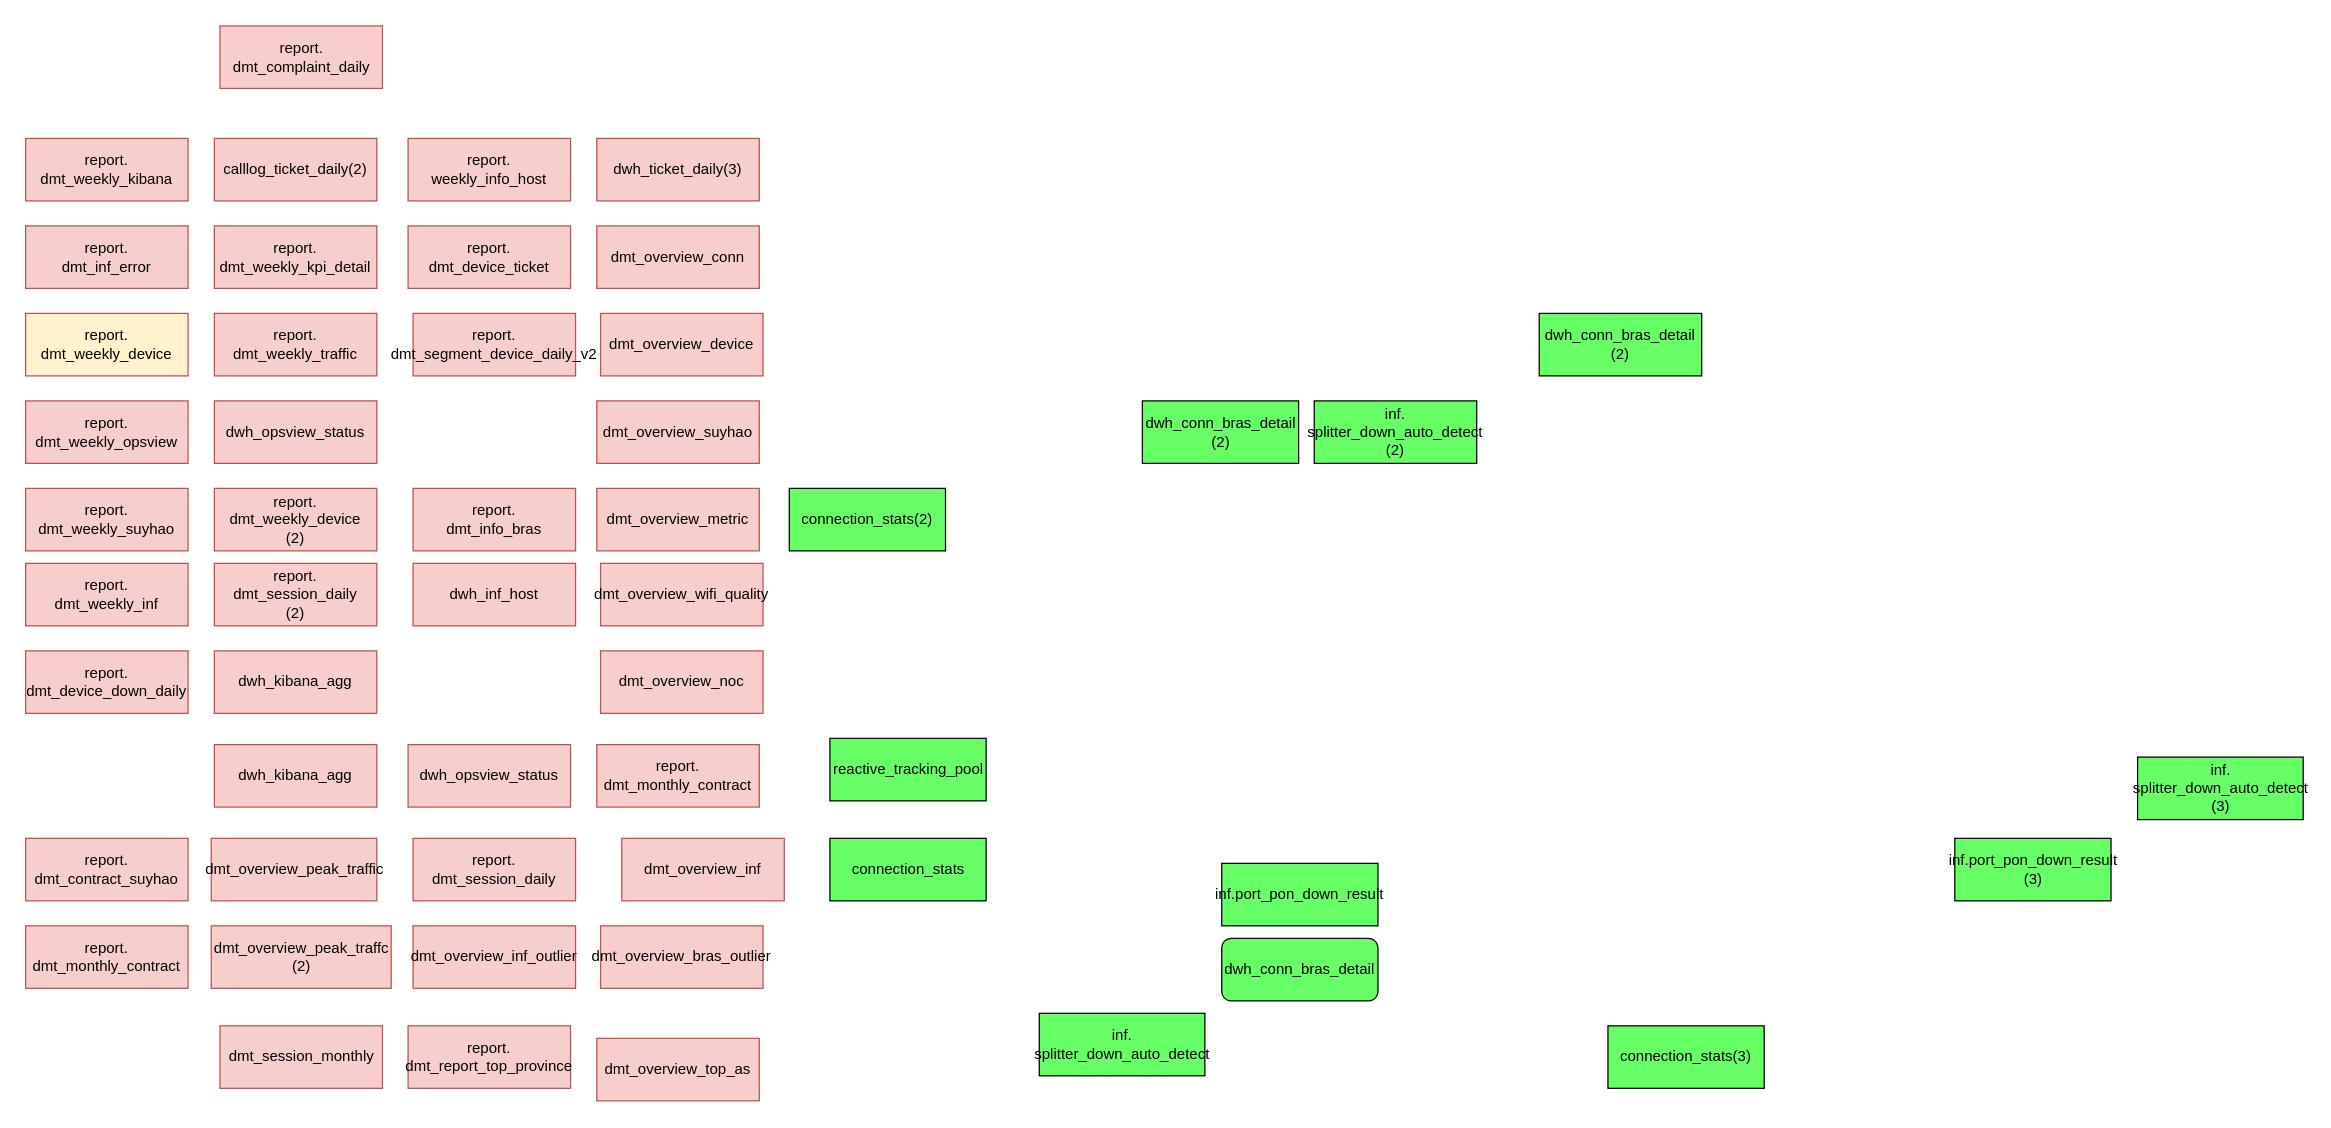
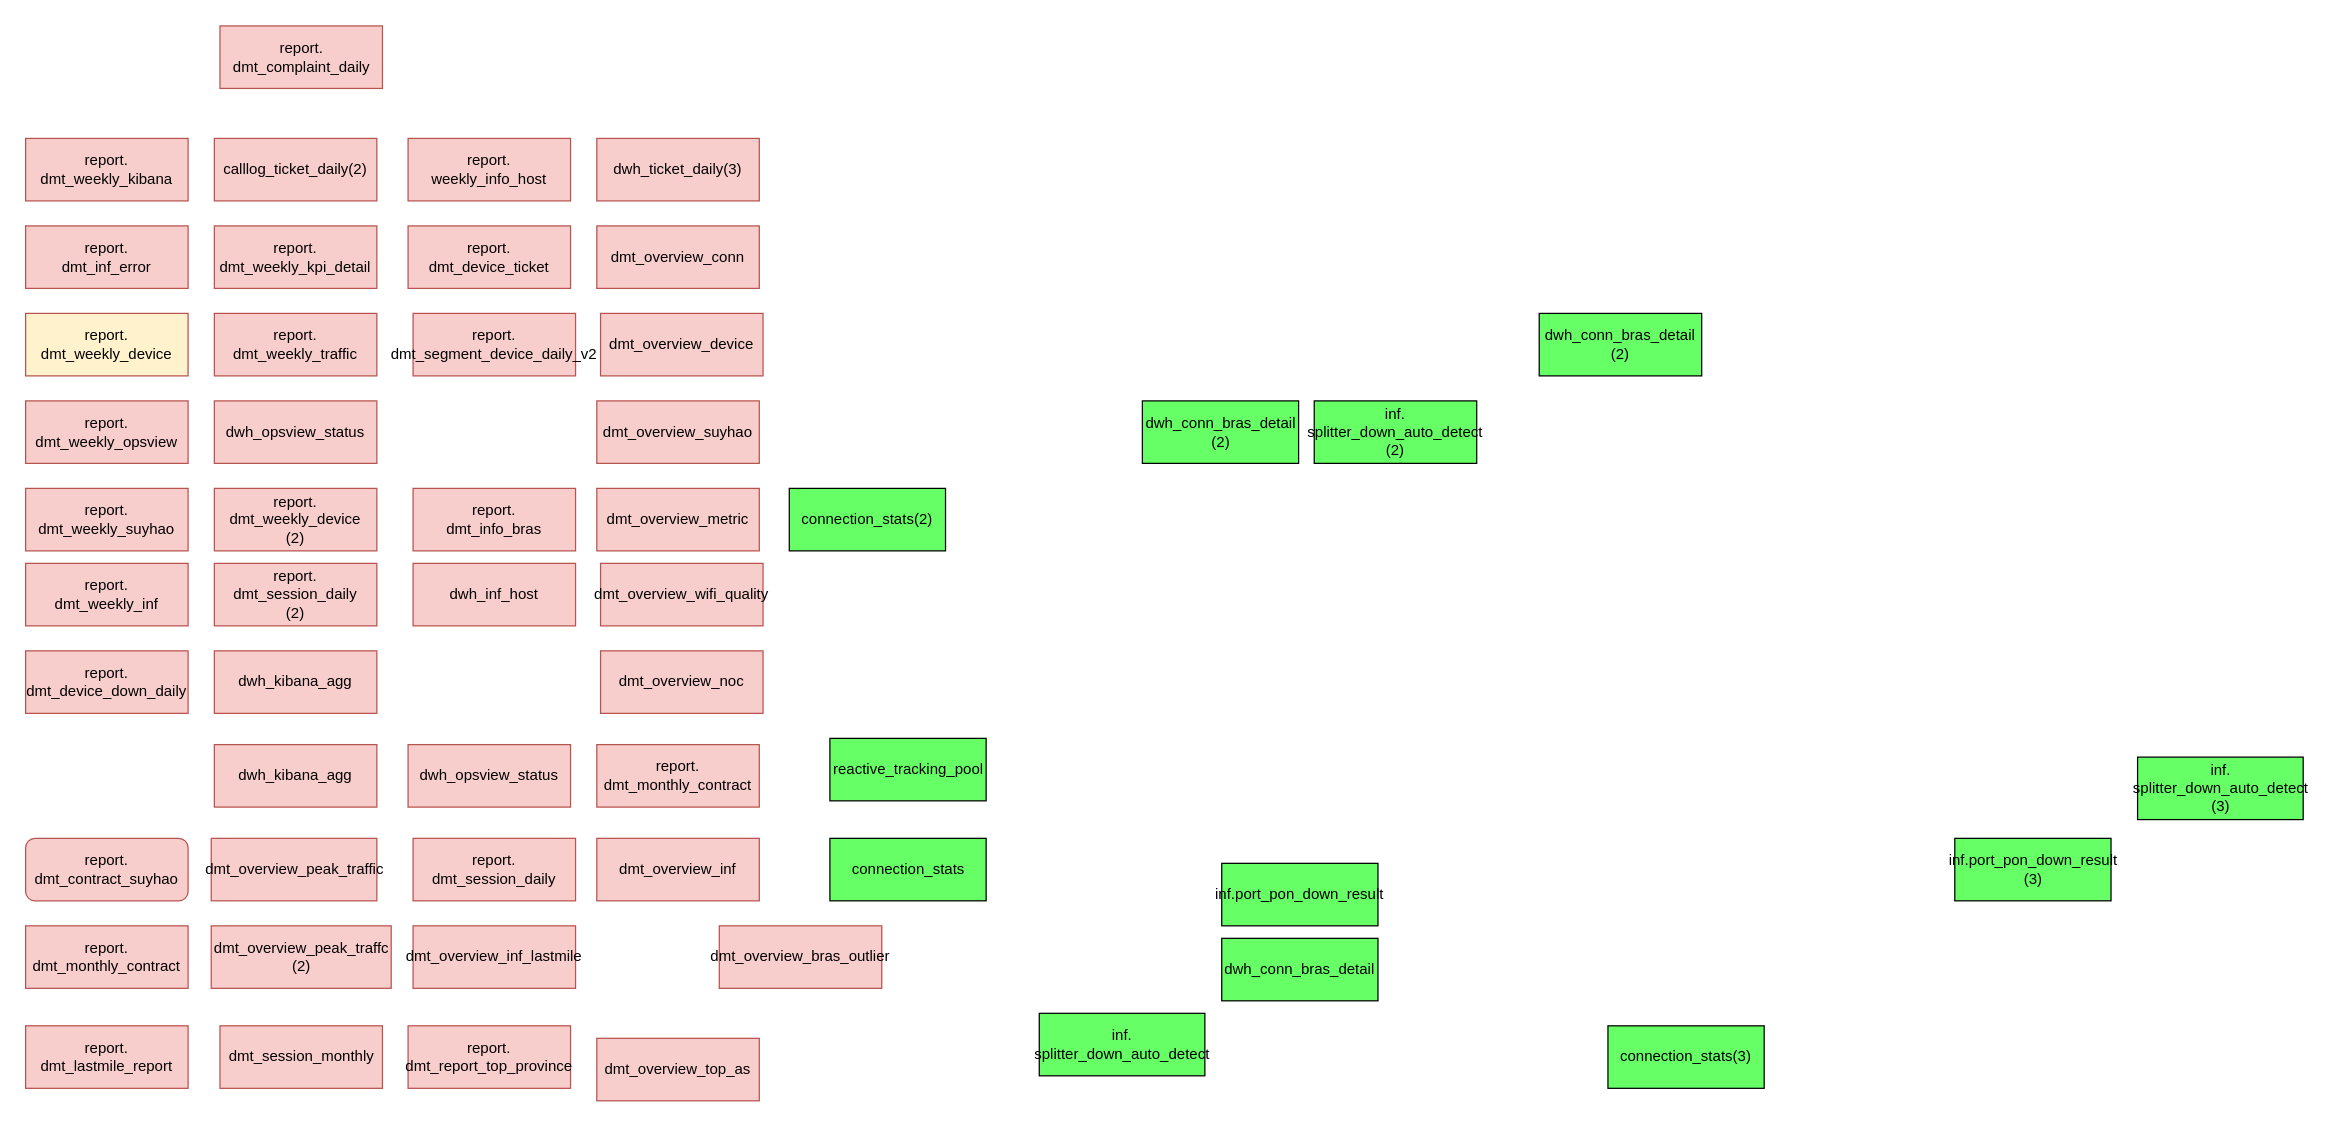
(107, 869) -> (107, 869)
(703, 869) -> (678, 869)
(494, 957) -> (494, 957)
(682, 957) -> (801, 957)
(1300, 969) -> (1300, 969)
none -> (107, 1057)
